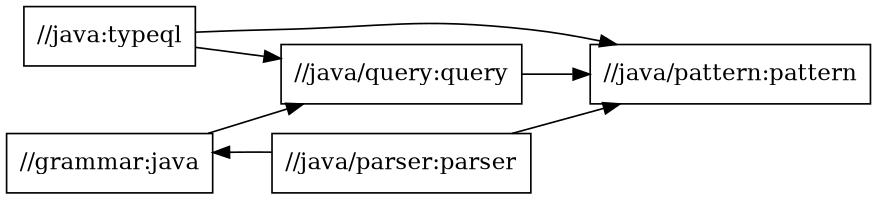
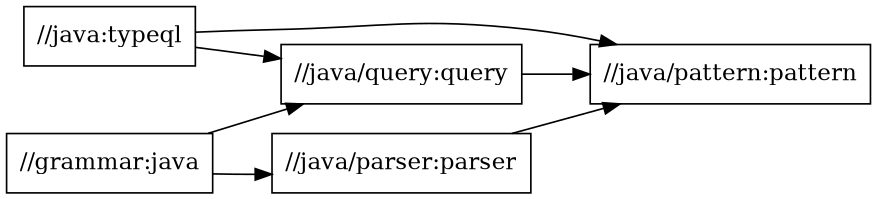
(251, 152) -> (234, 174)
